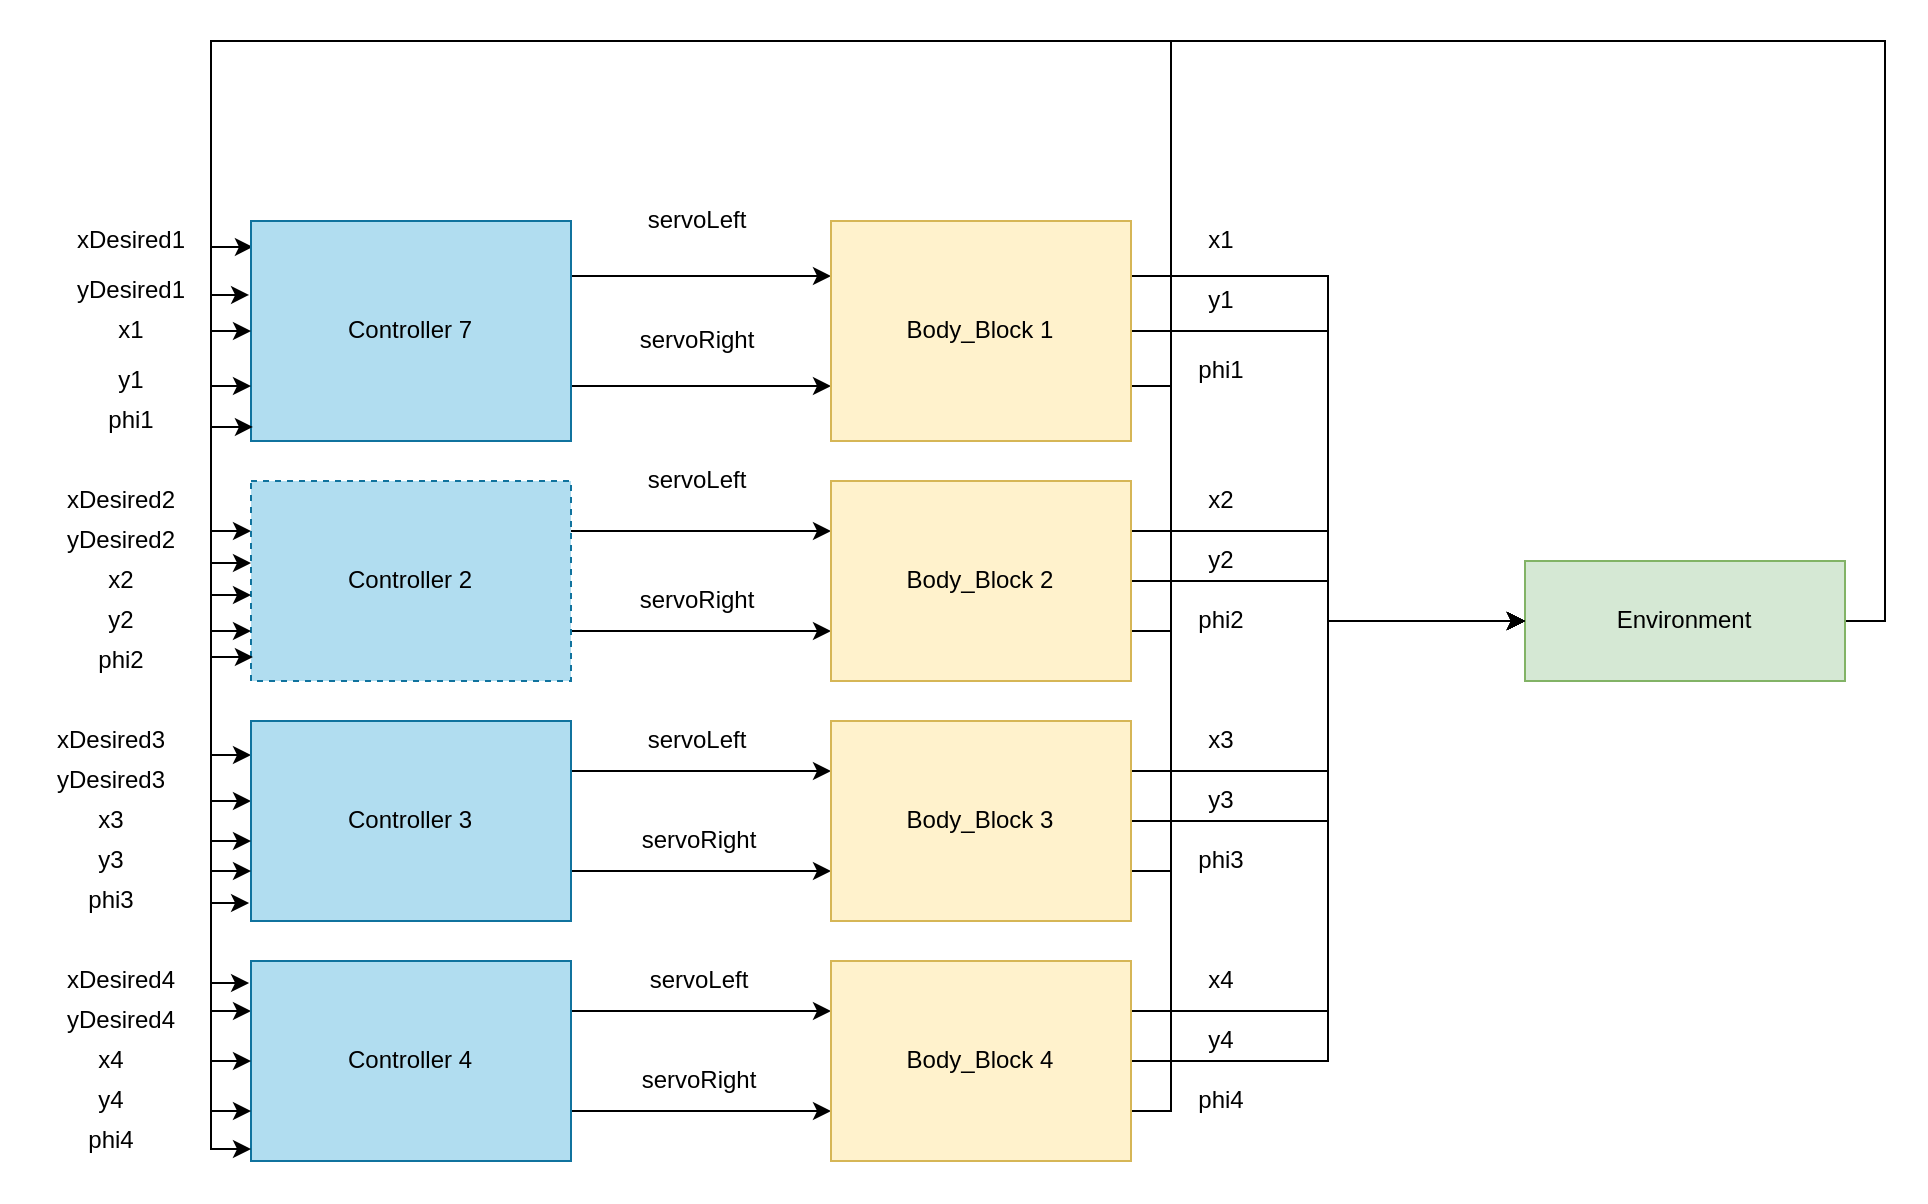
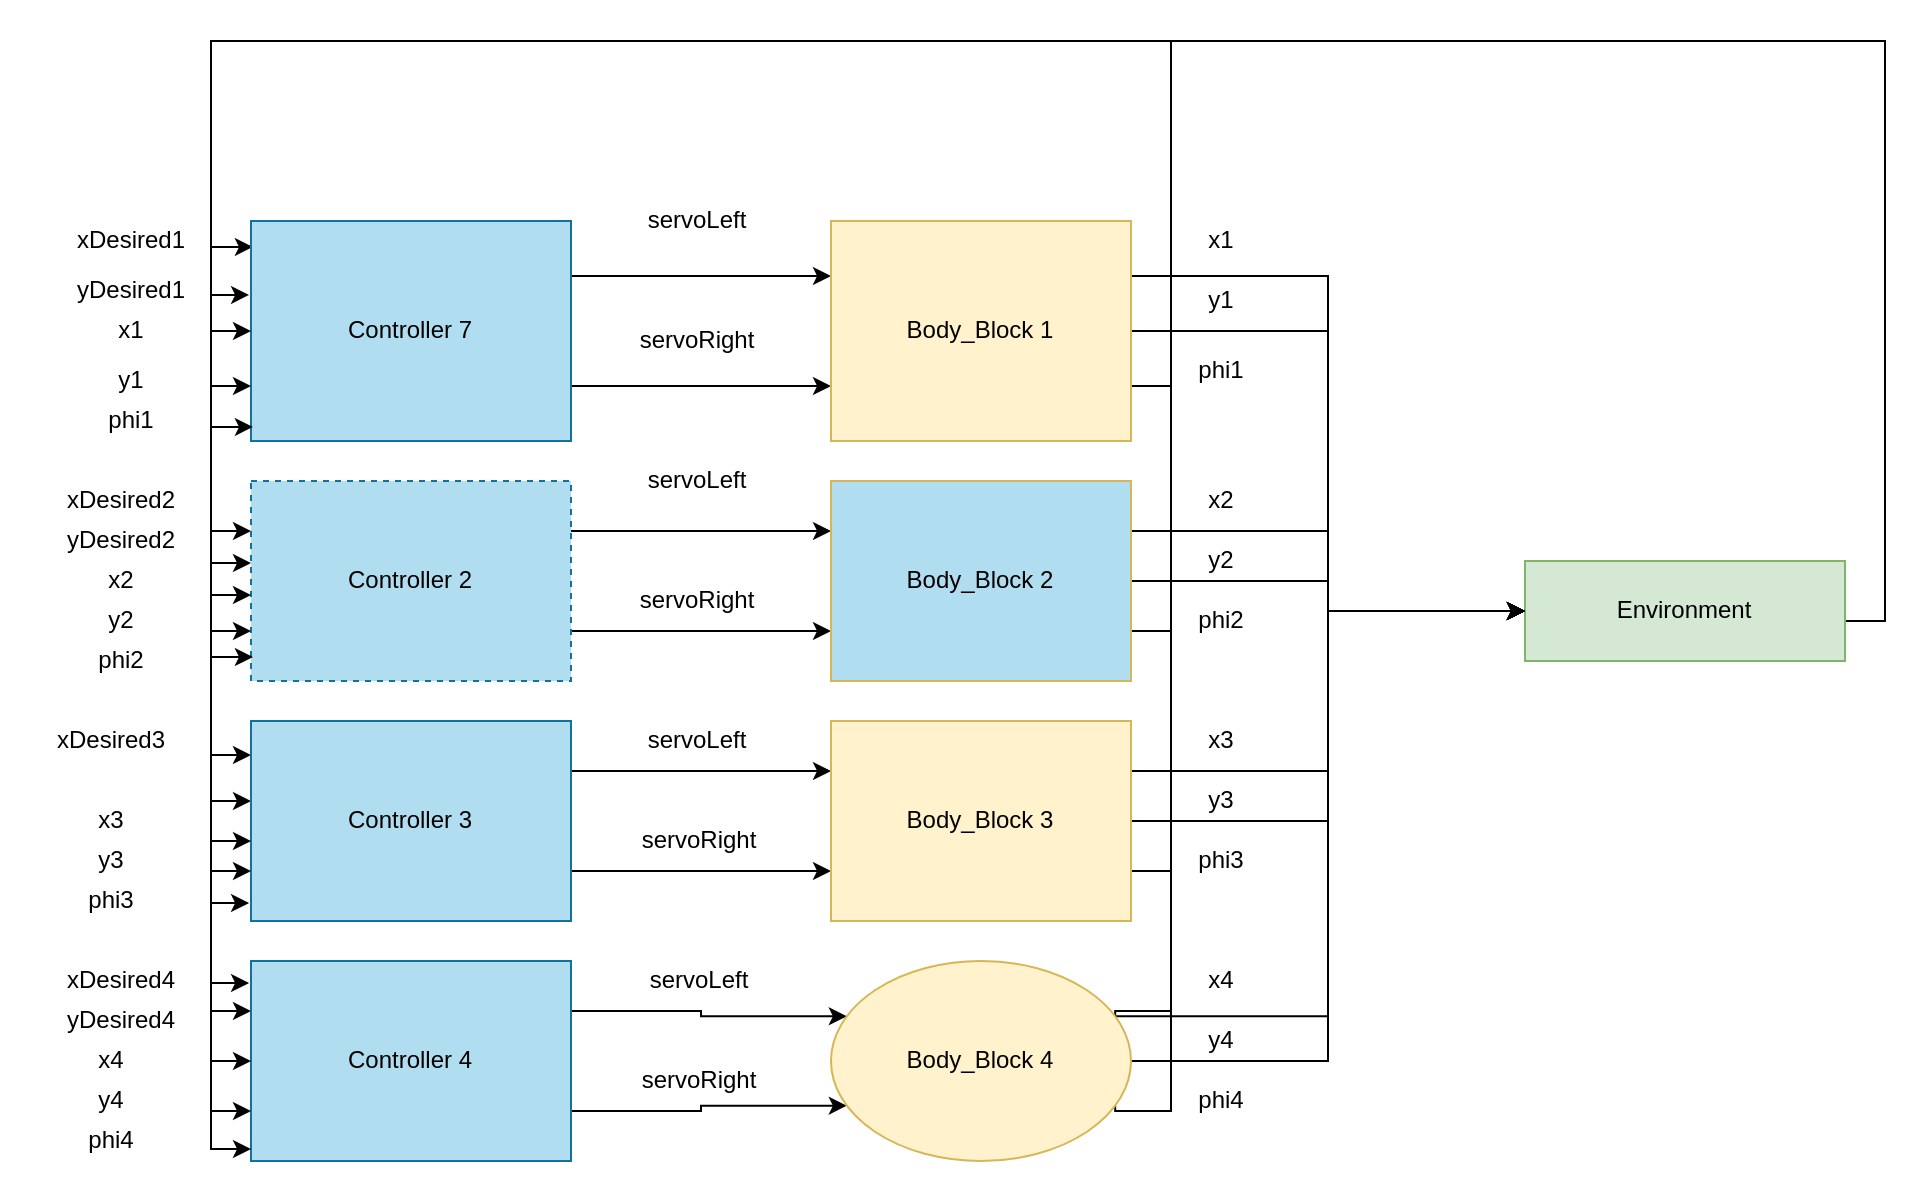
(981, 581) -> (981, 581)
(1685, 621) -> (1685, 611)
(111, 781) -> none
(981, 1061) -> (981, 1061)
